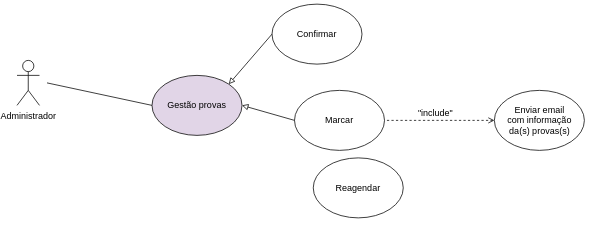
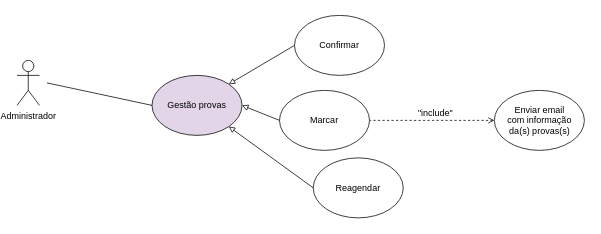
(317, 34) -> (339, 45)
(339, 120) -> (324, 120)
none -> (273, 159)
